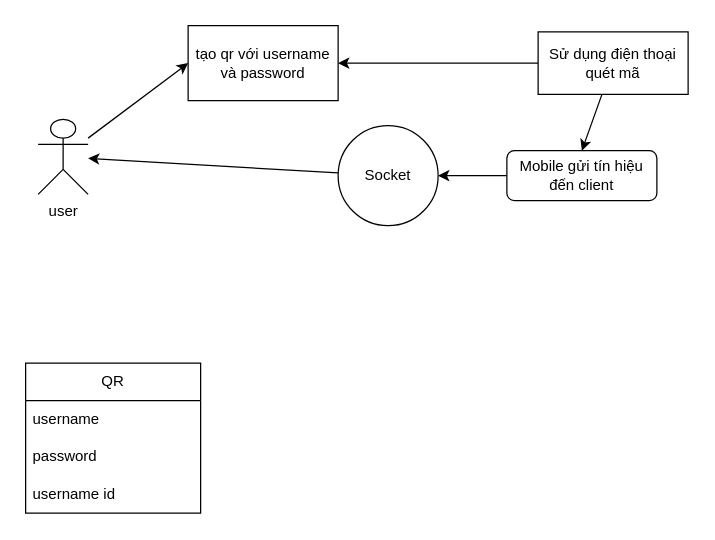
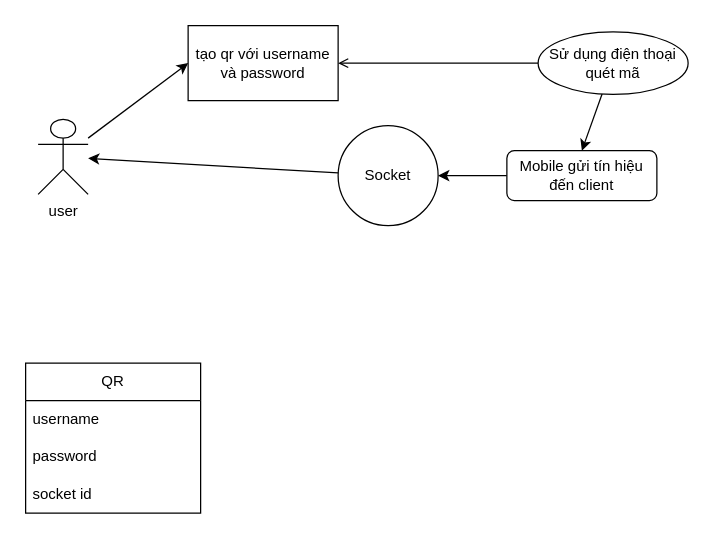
(348, 63) -> (346, 63)
(613, 63) -> (613, 63)
(75, 494) -> (67, 494)
